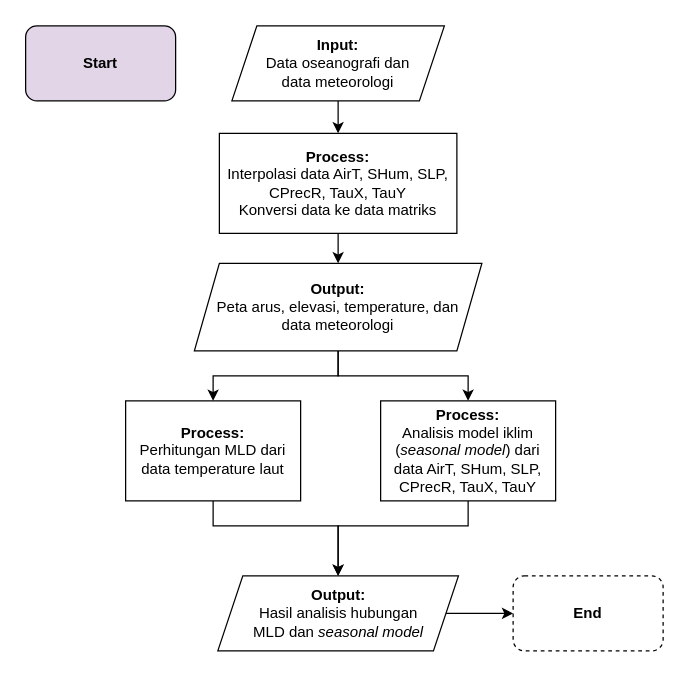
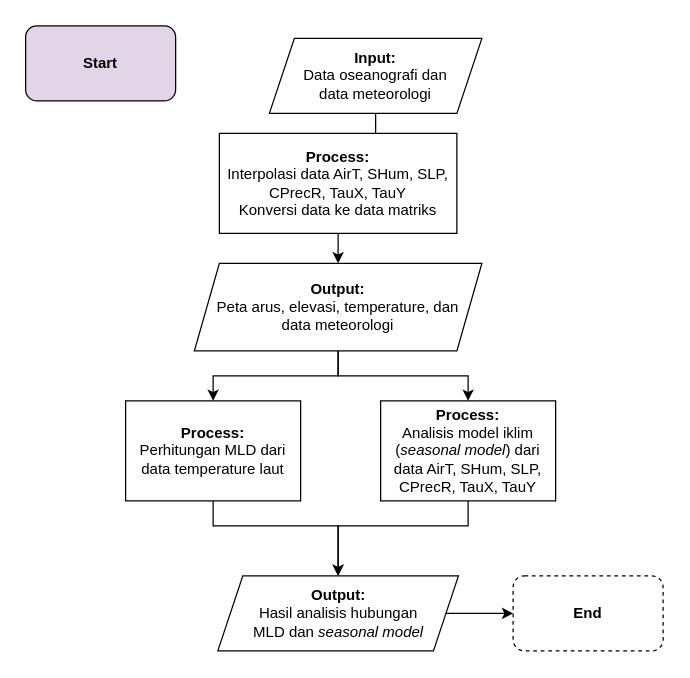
(338, 63) -> (376, 76)
